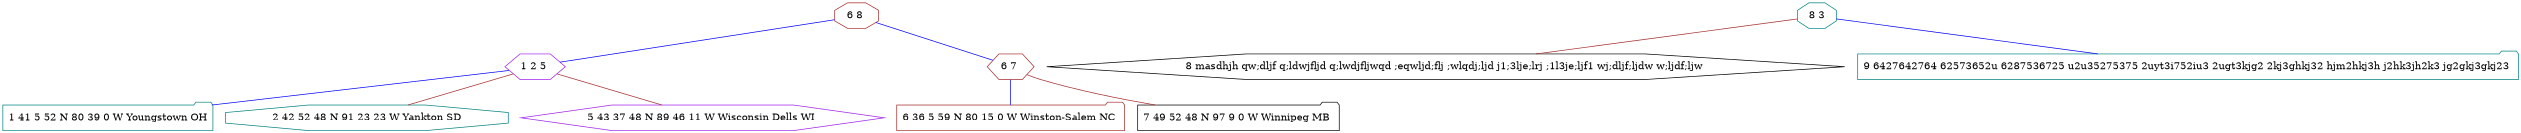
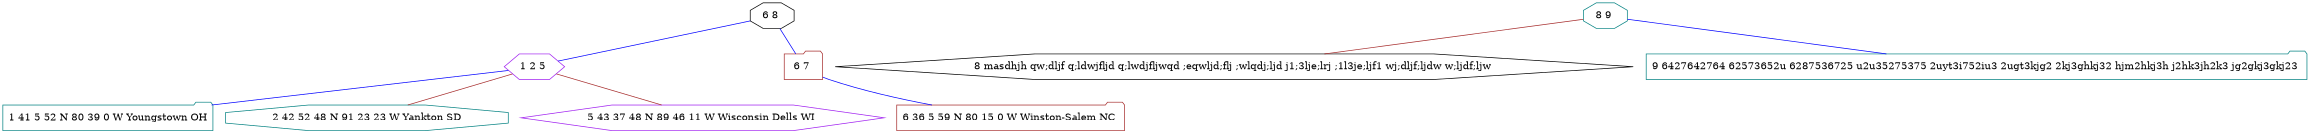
(857, 16) -> (772, 16)
(1817, 16) -> (1605, 16)
(1011, 67) -> (803, 67)
(1238, 118) -> none
